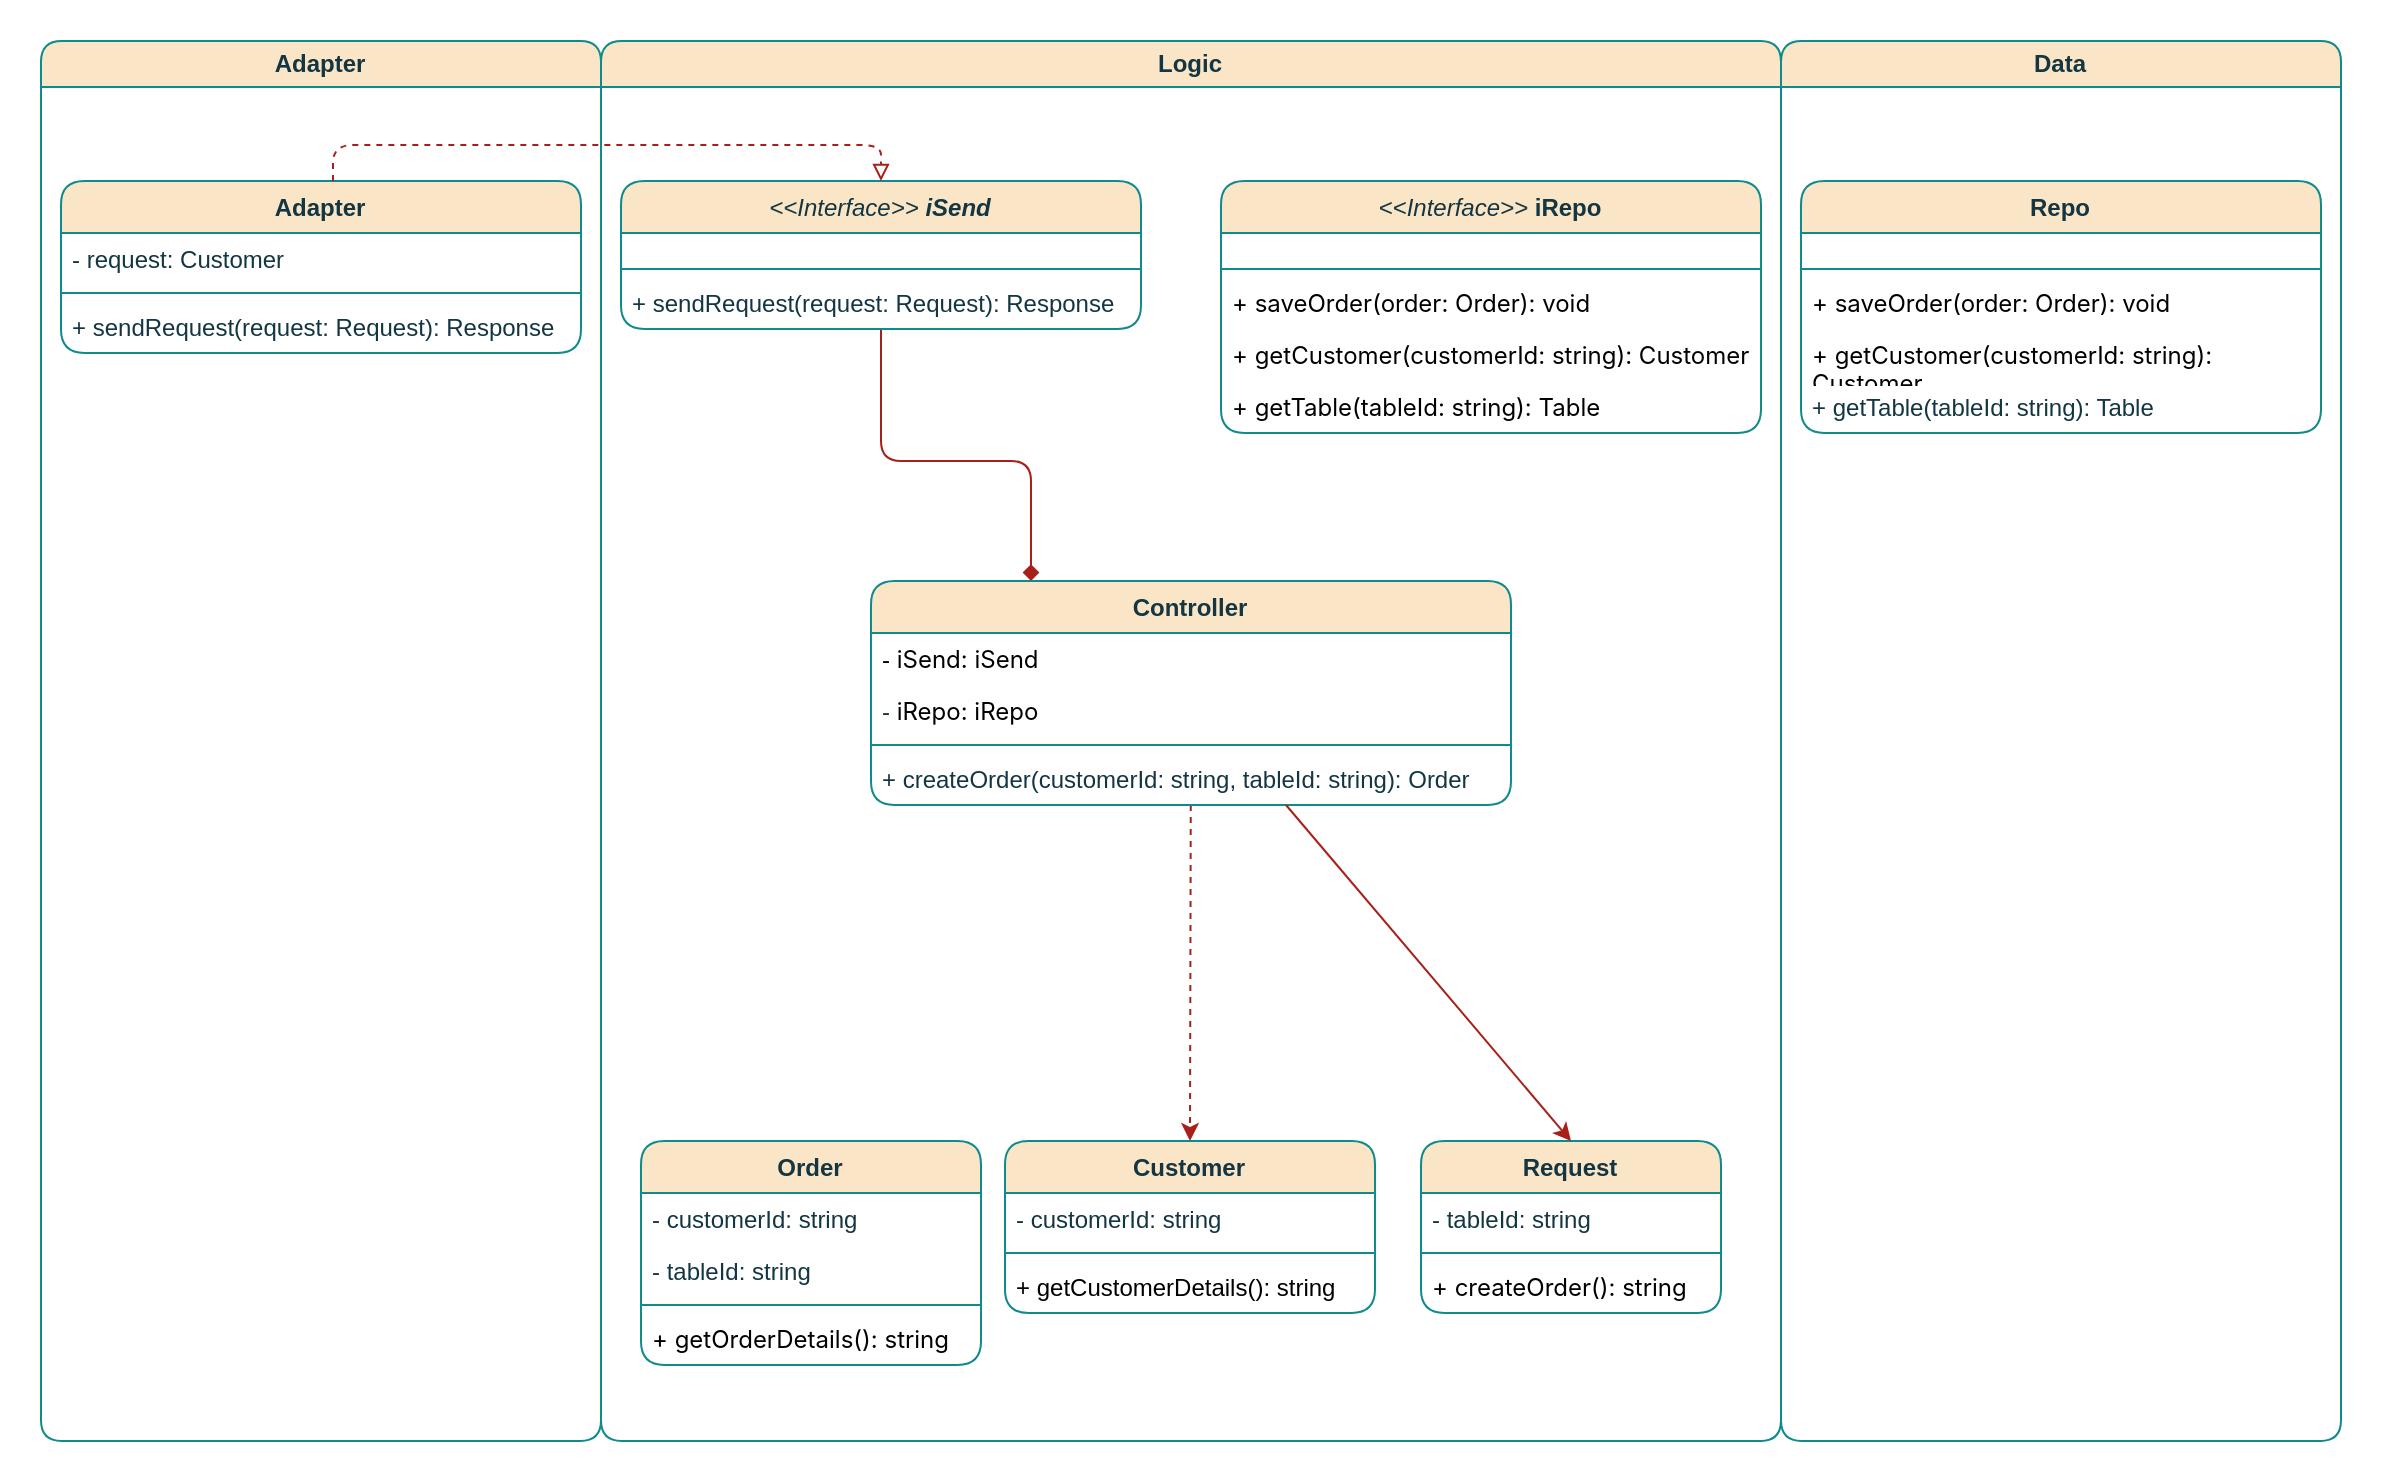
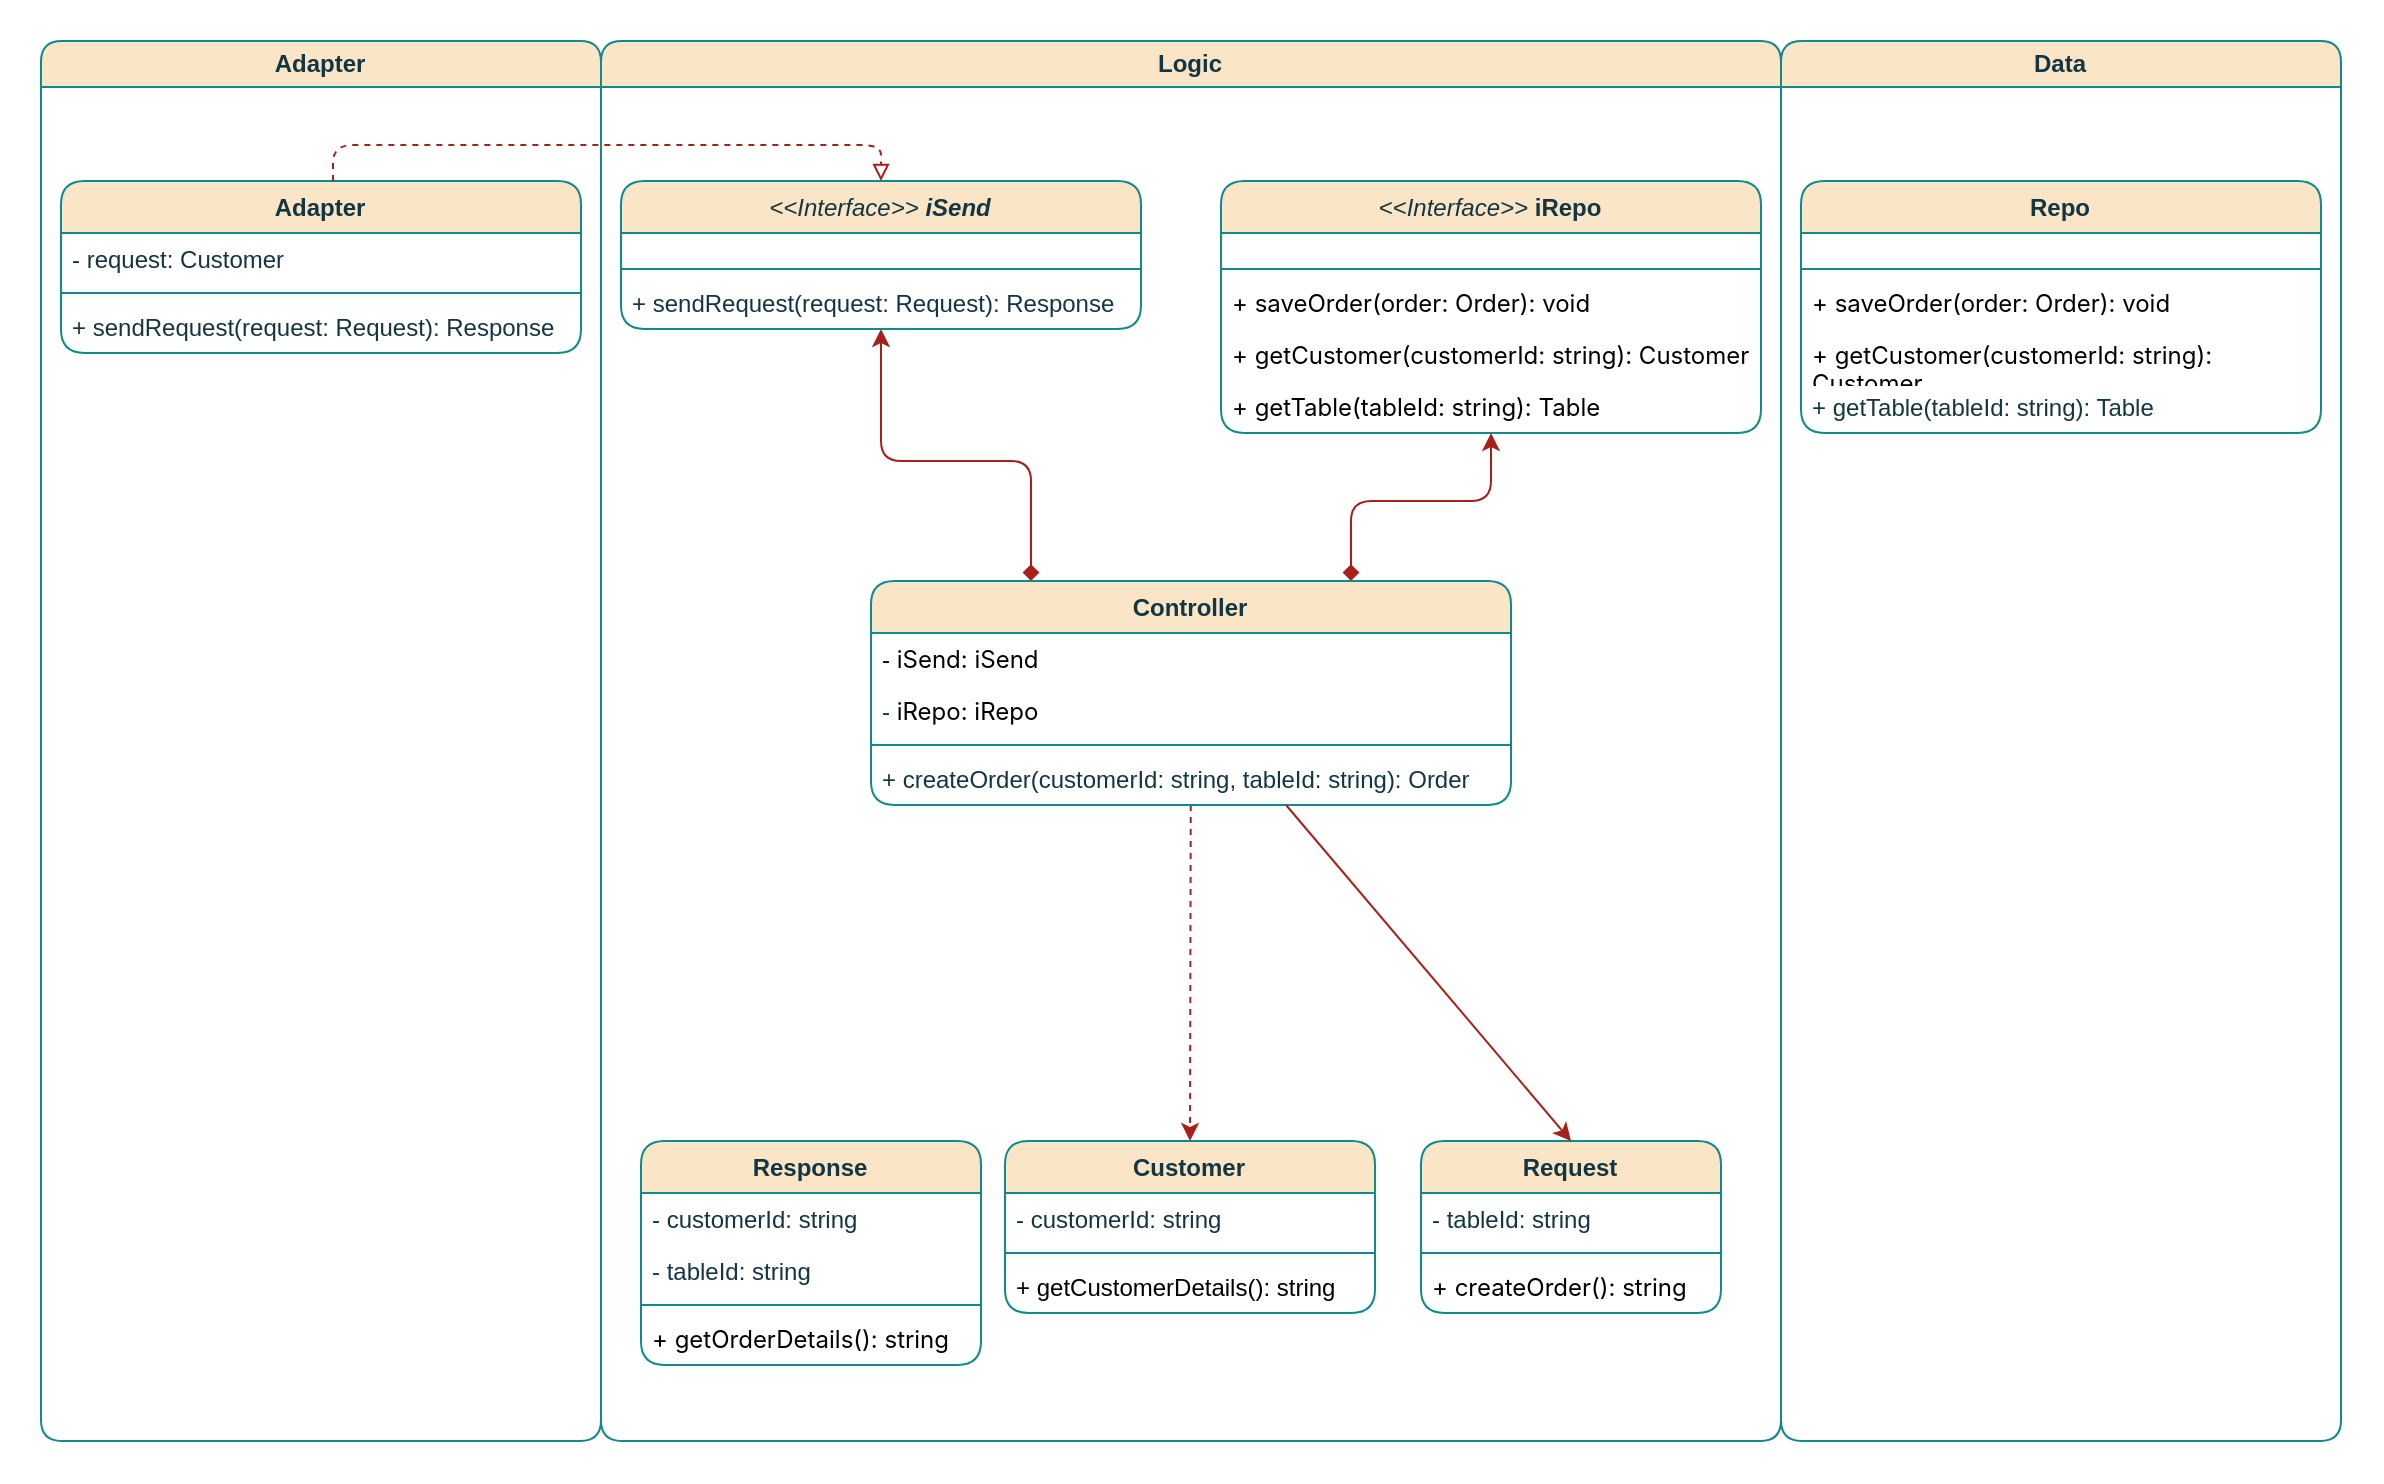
(881, 339) -> (881, 344)
none -> (1416, 501)
(811, 1169) -> (811, 1169)
